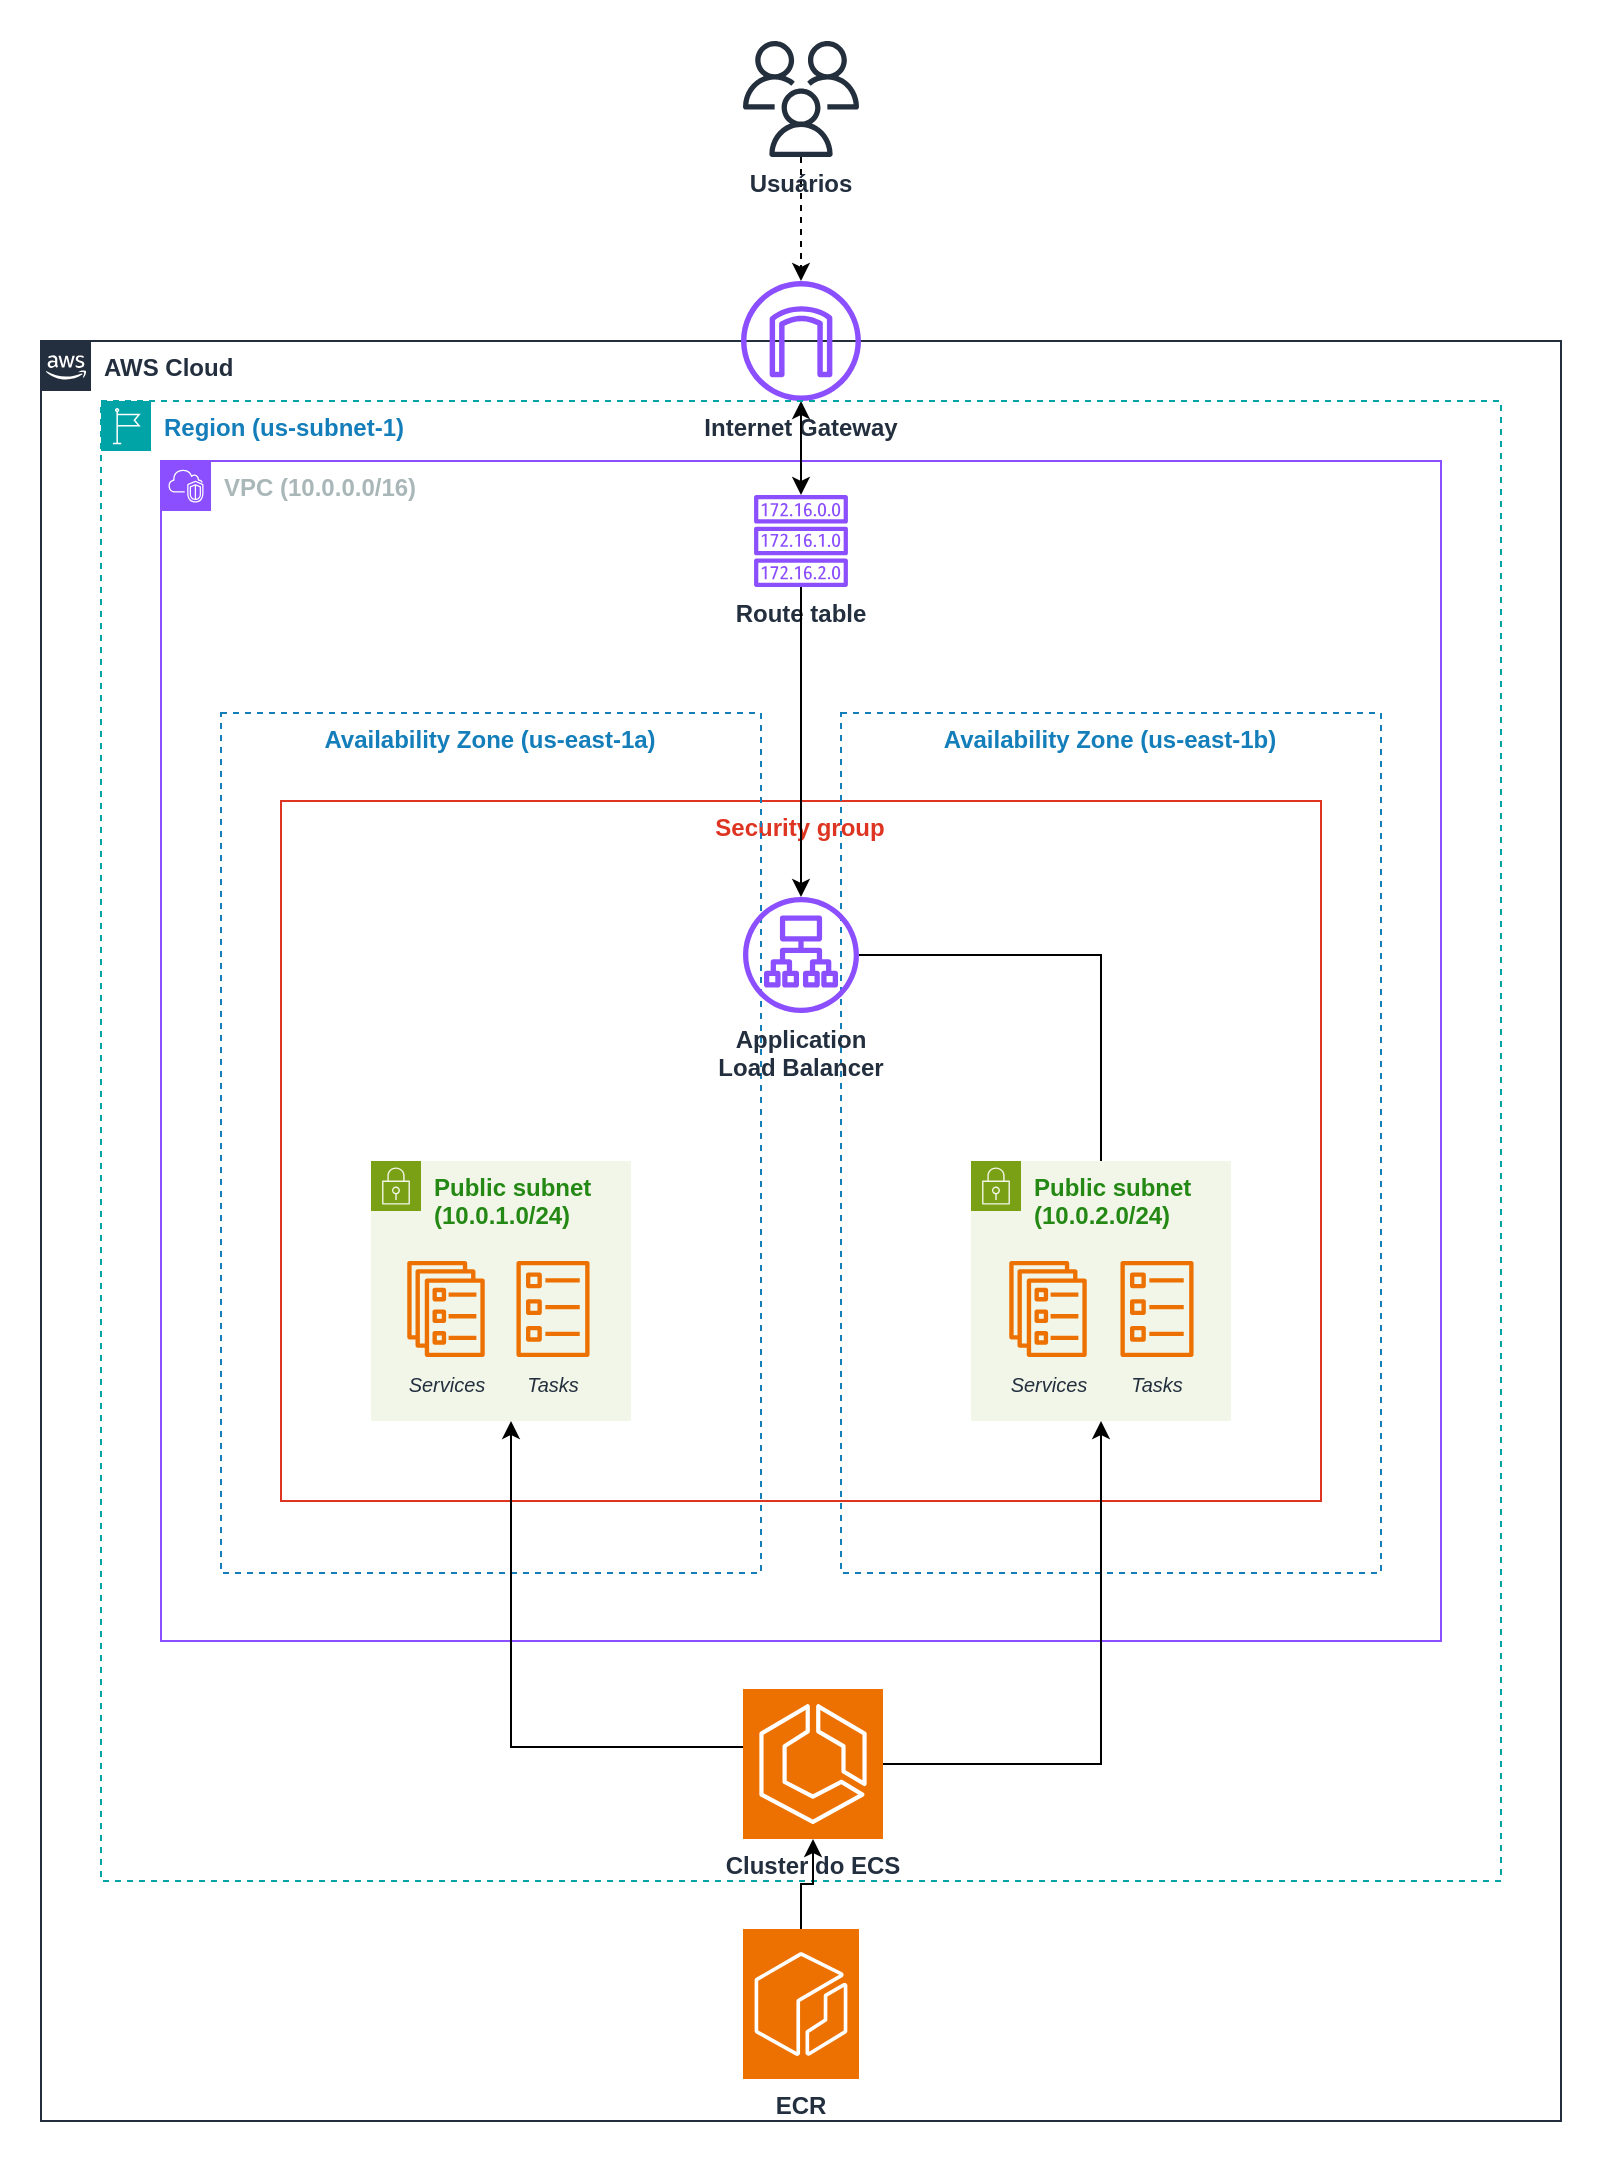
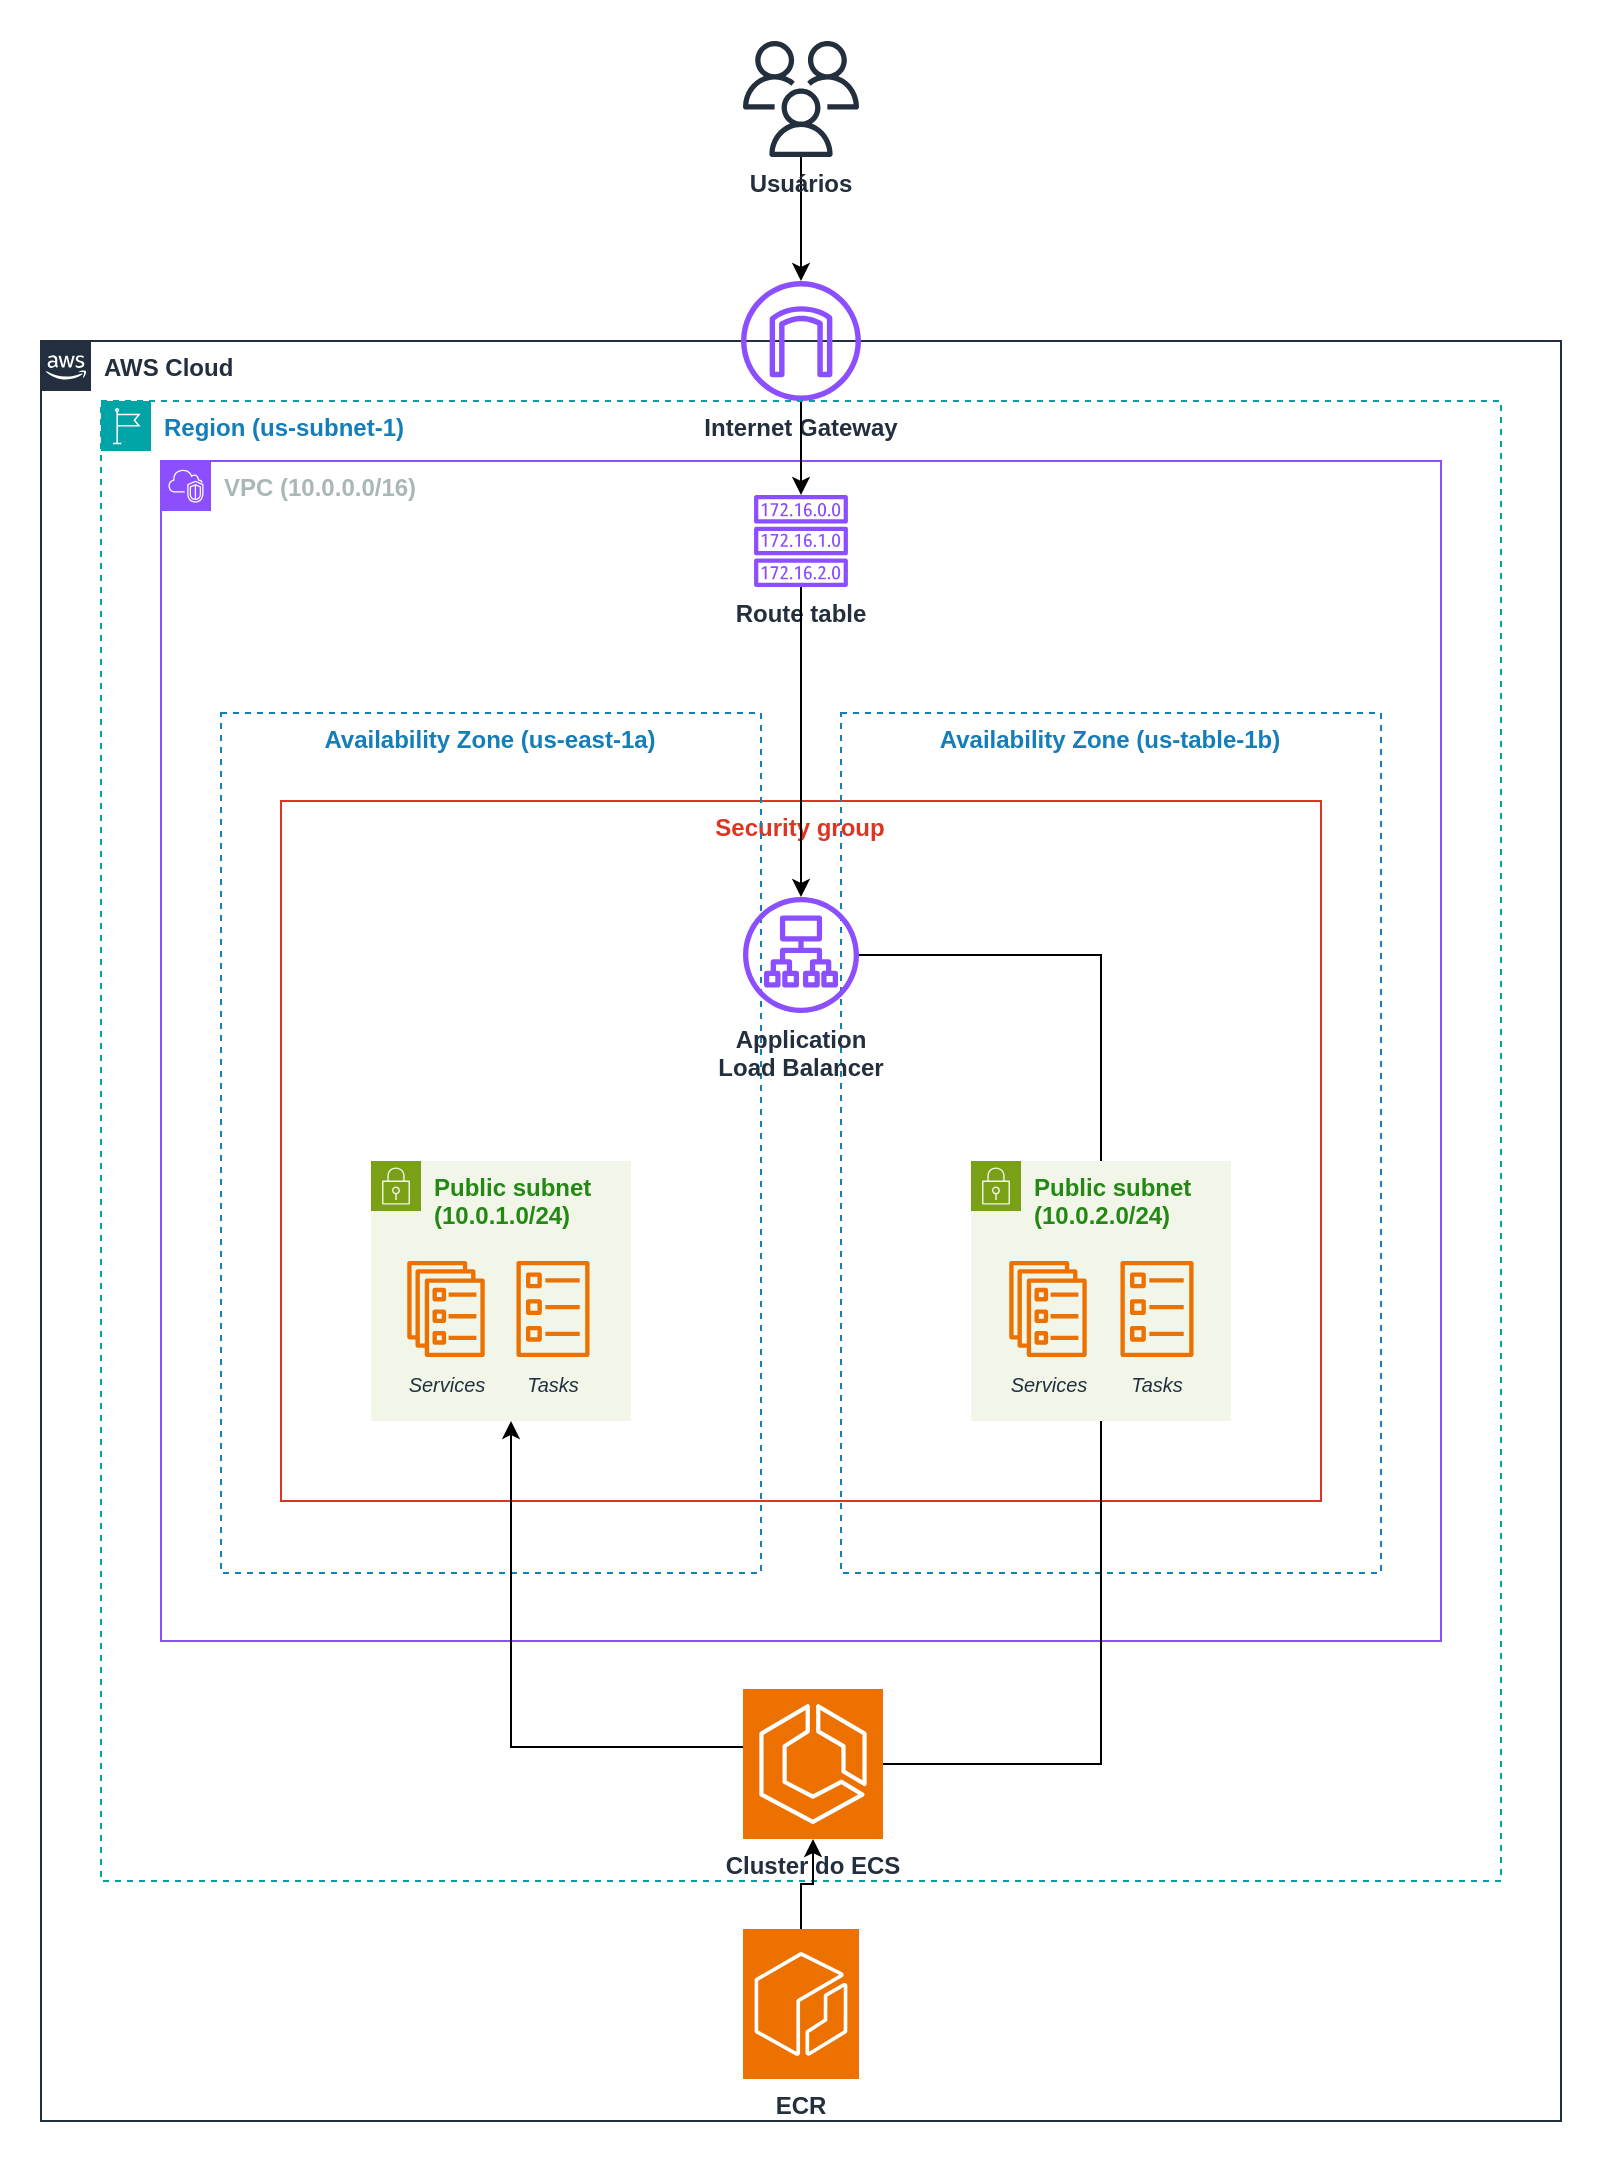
(801, 213) -> (801, 213)
(801, 416) -> (801, 411)
(1111, 741) -> (1111, 741)
(1101, 1436) -> (1101, 1429)
